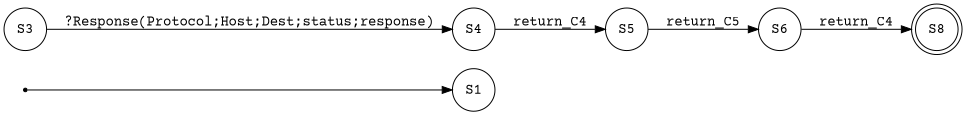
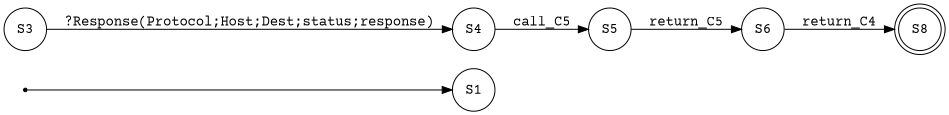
(550, 22) -> (542, 22)
